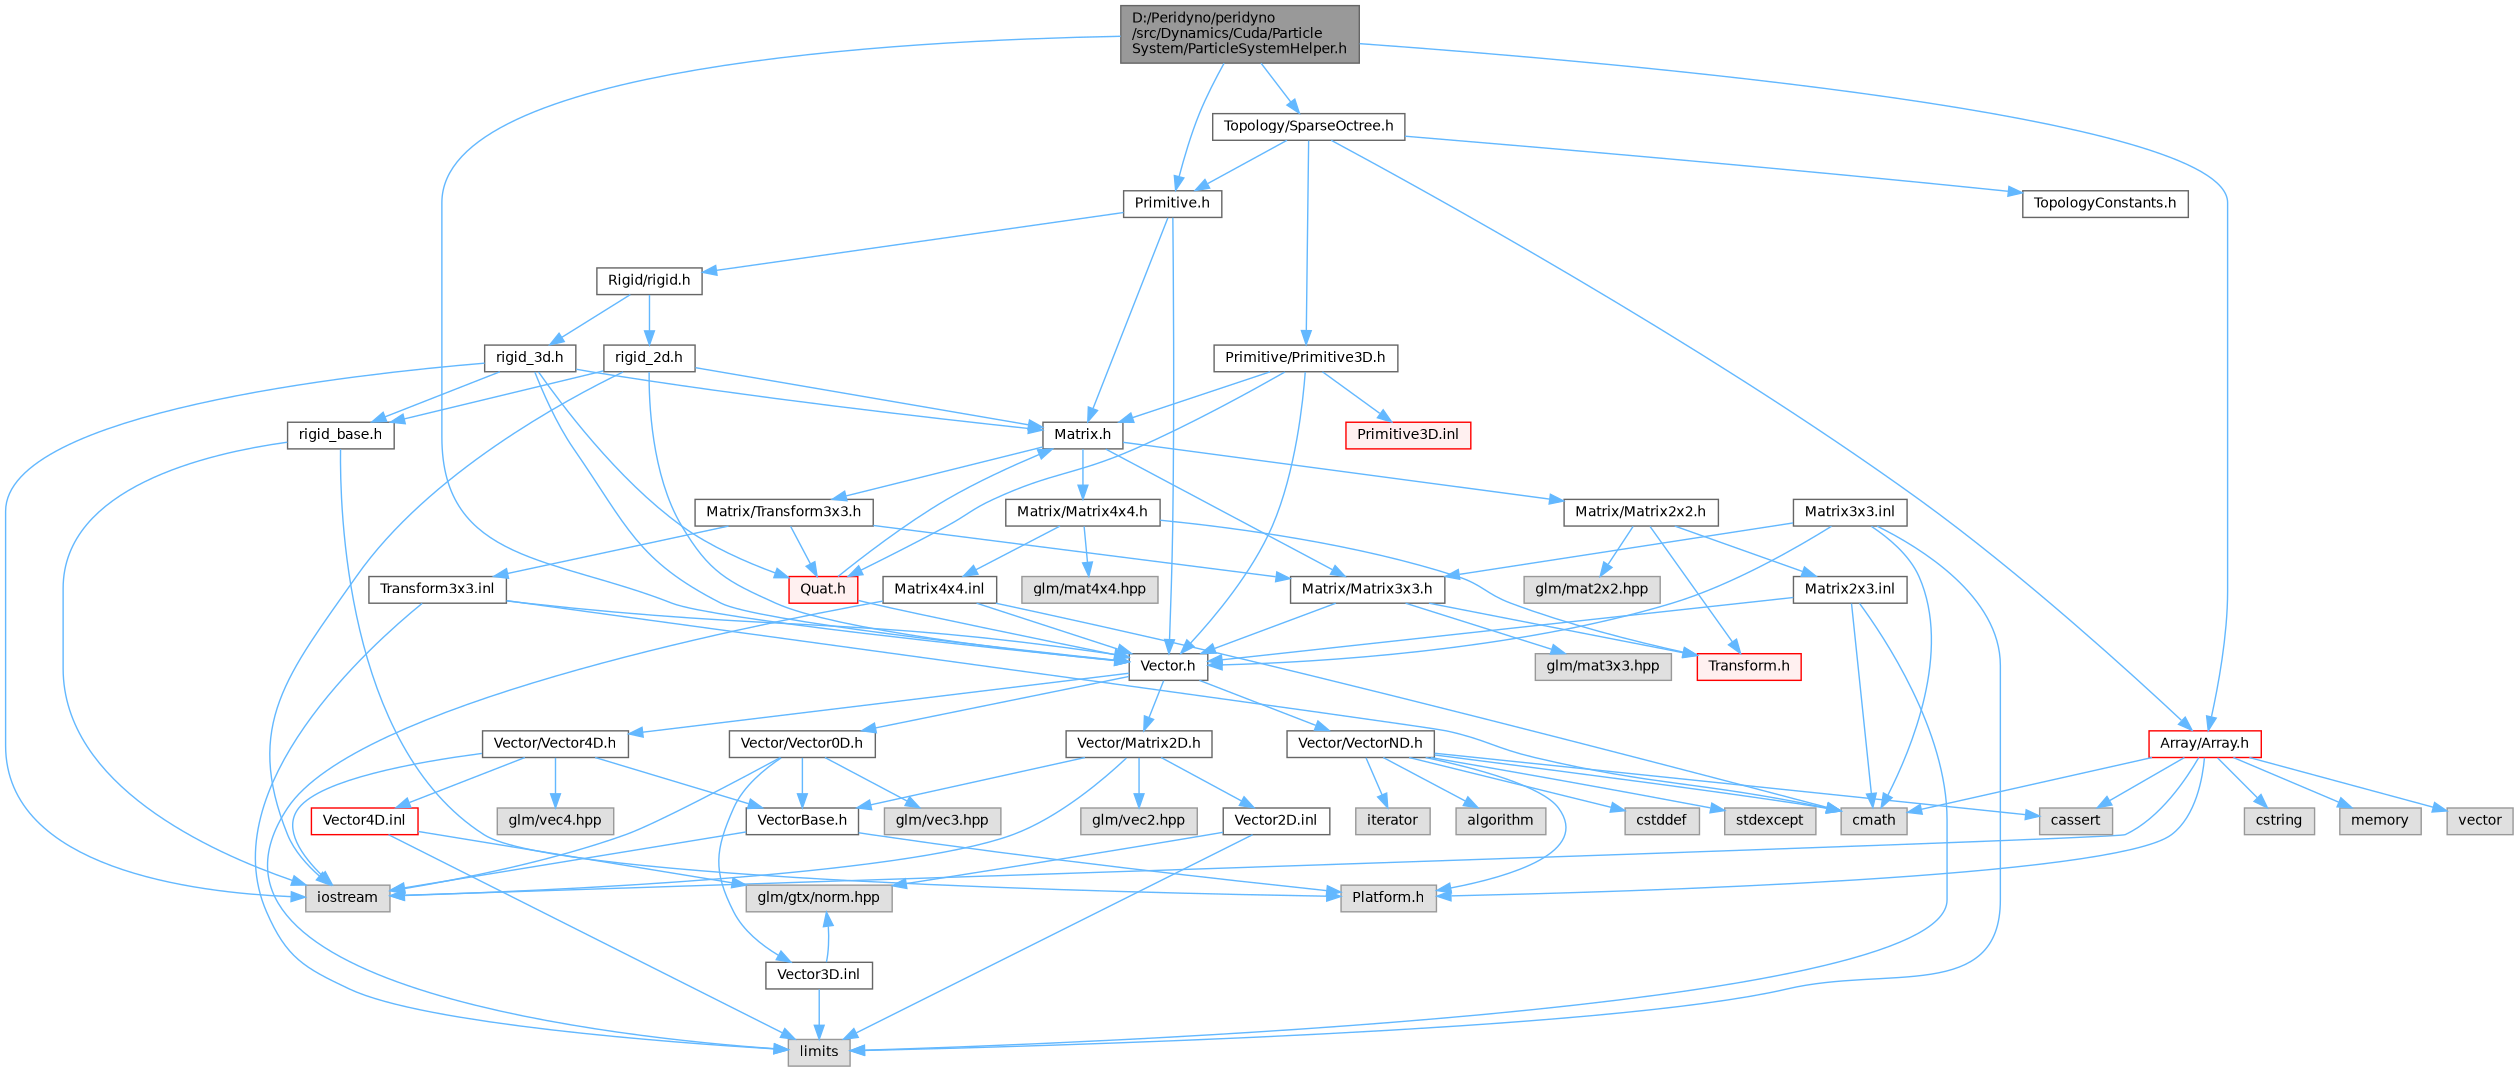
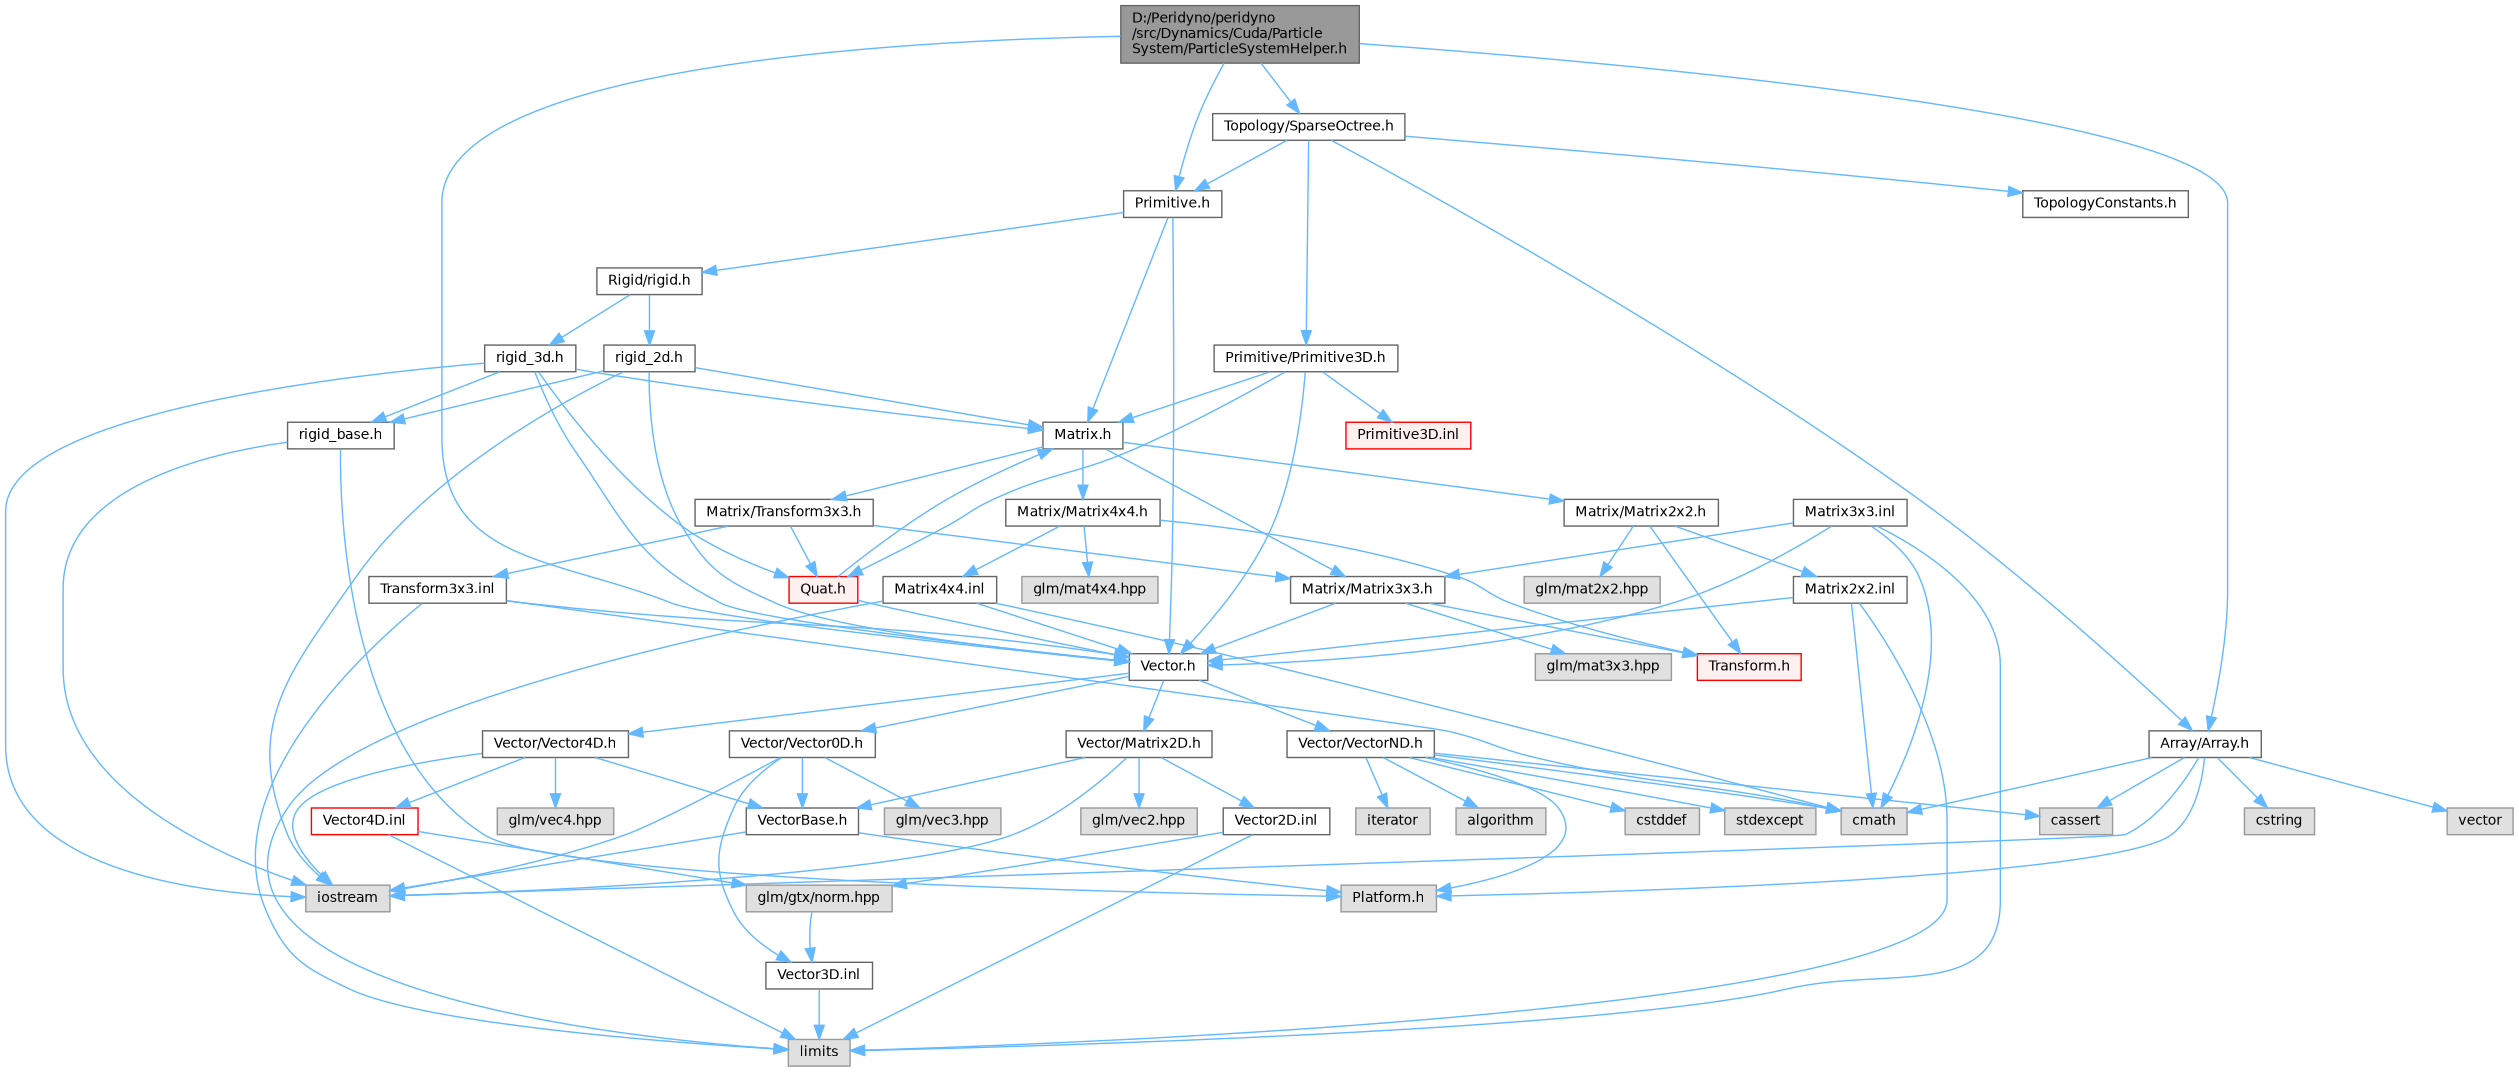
(1850, 590) -> (1850, 590)
(2205, 744) -> (2205, 744)
(2381, 821) -> none
(829, 944) -> (810, 930)
